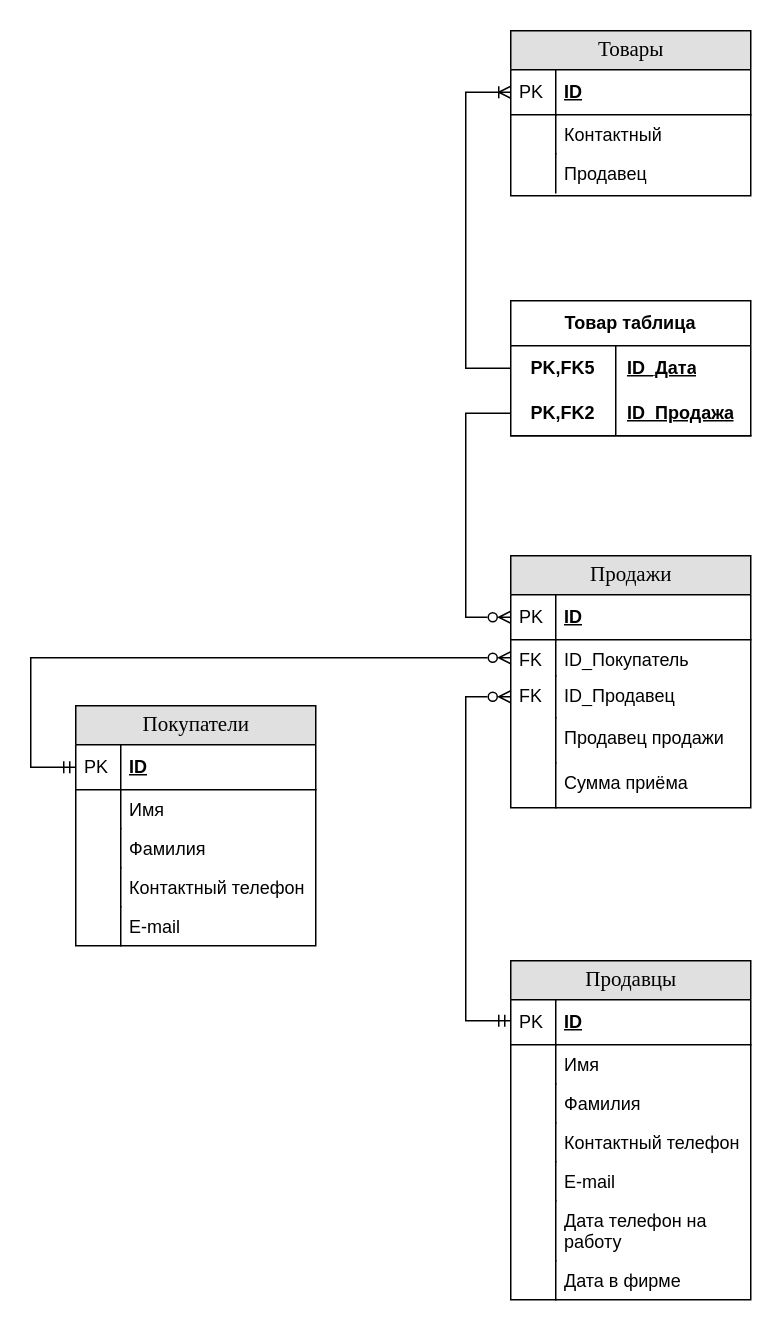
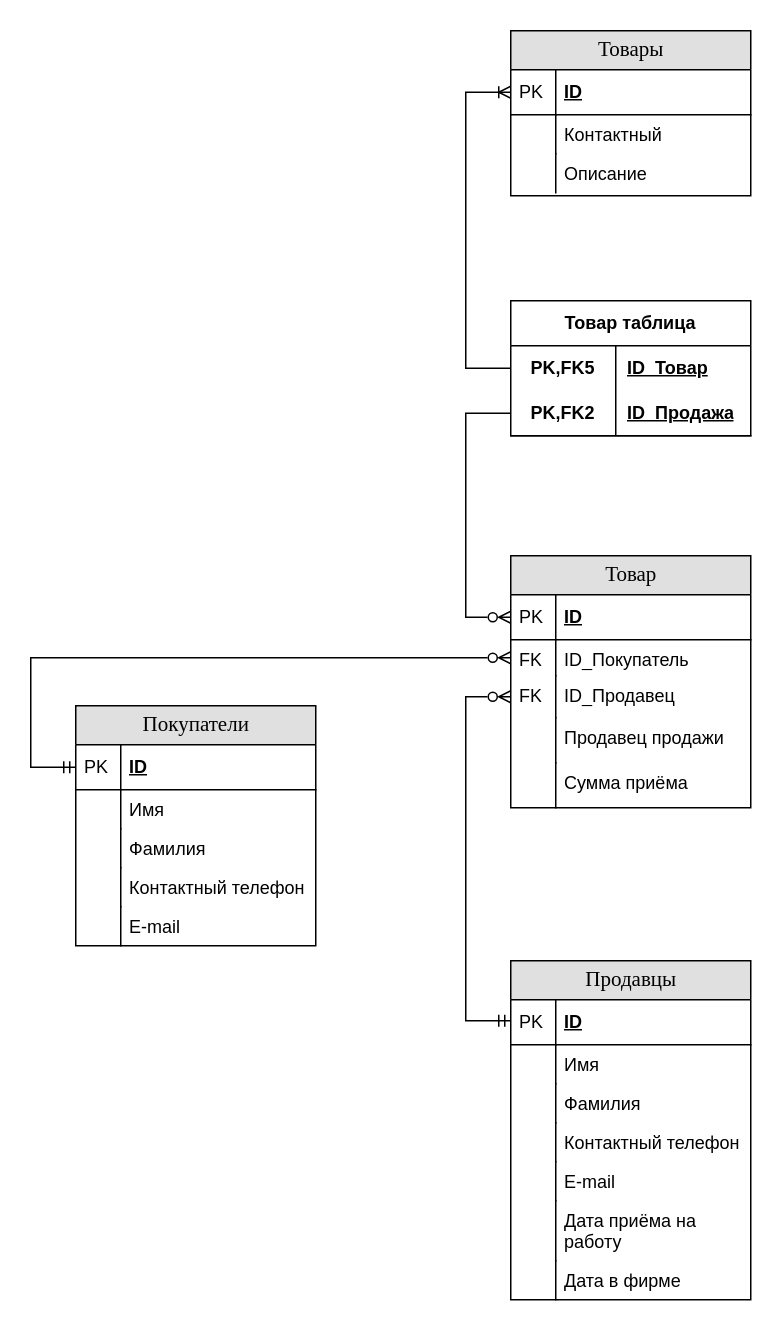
(605, 175) -> (605, 175)
(663, 368) -> (668, 368)
(632, 575) -> (632, 575)
(655, 1233) -> (655, 1233)
